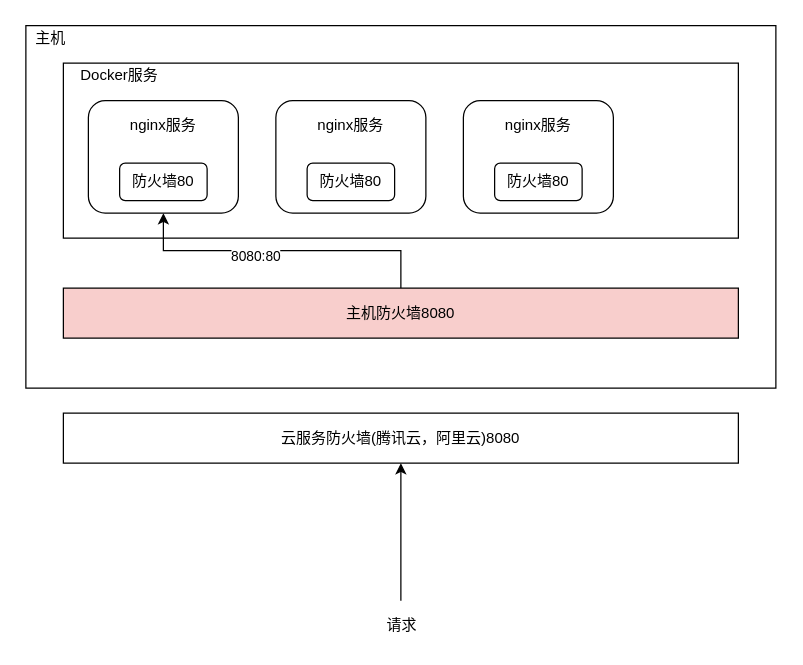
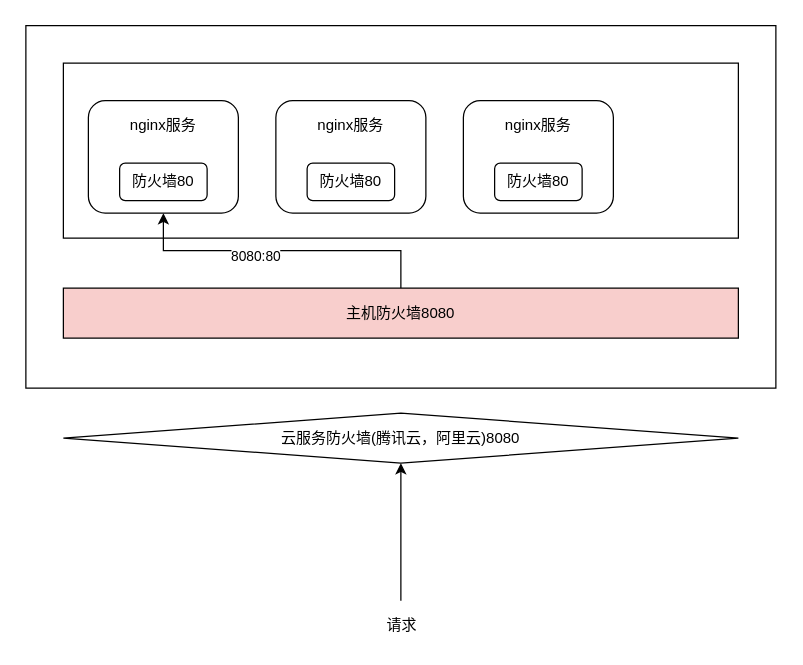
(51, 38) -> none
(119, 76) -> none
(401, 438) -> (401, 438)
